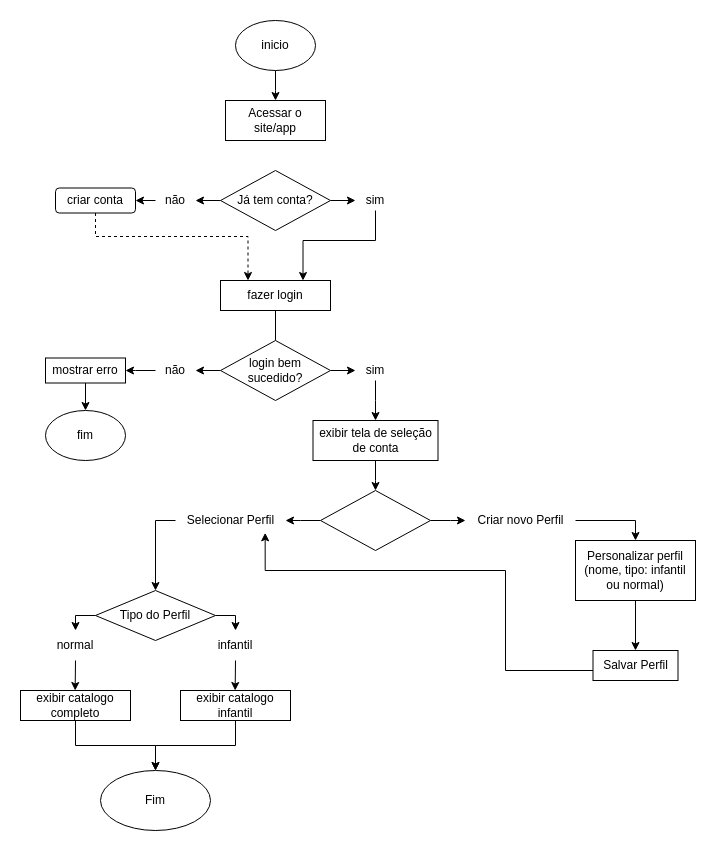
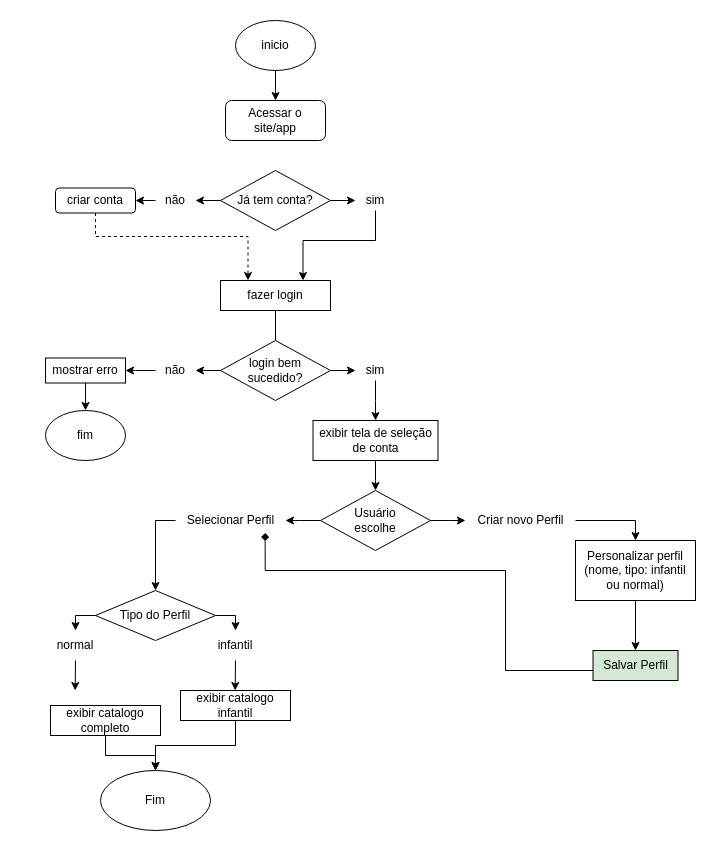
(276, 121) -> (276, 121)
none -> (376, 521)
(265, 541) -> (265, 542)
(636, 666) -> (636, 666)
(76, 706) -> (106, 721)
